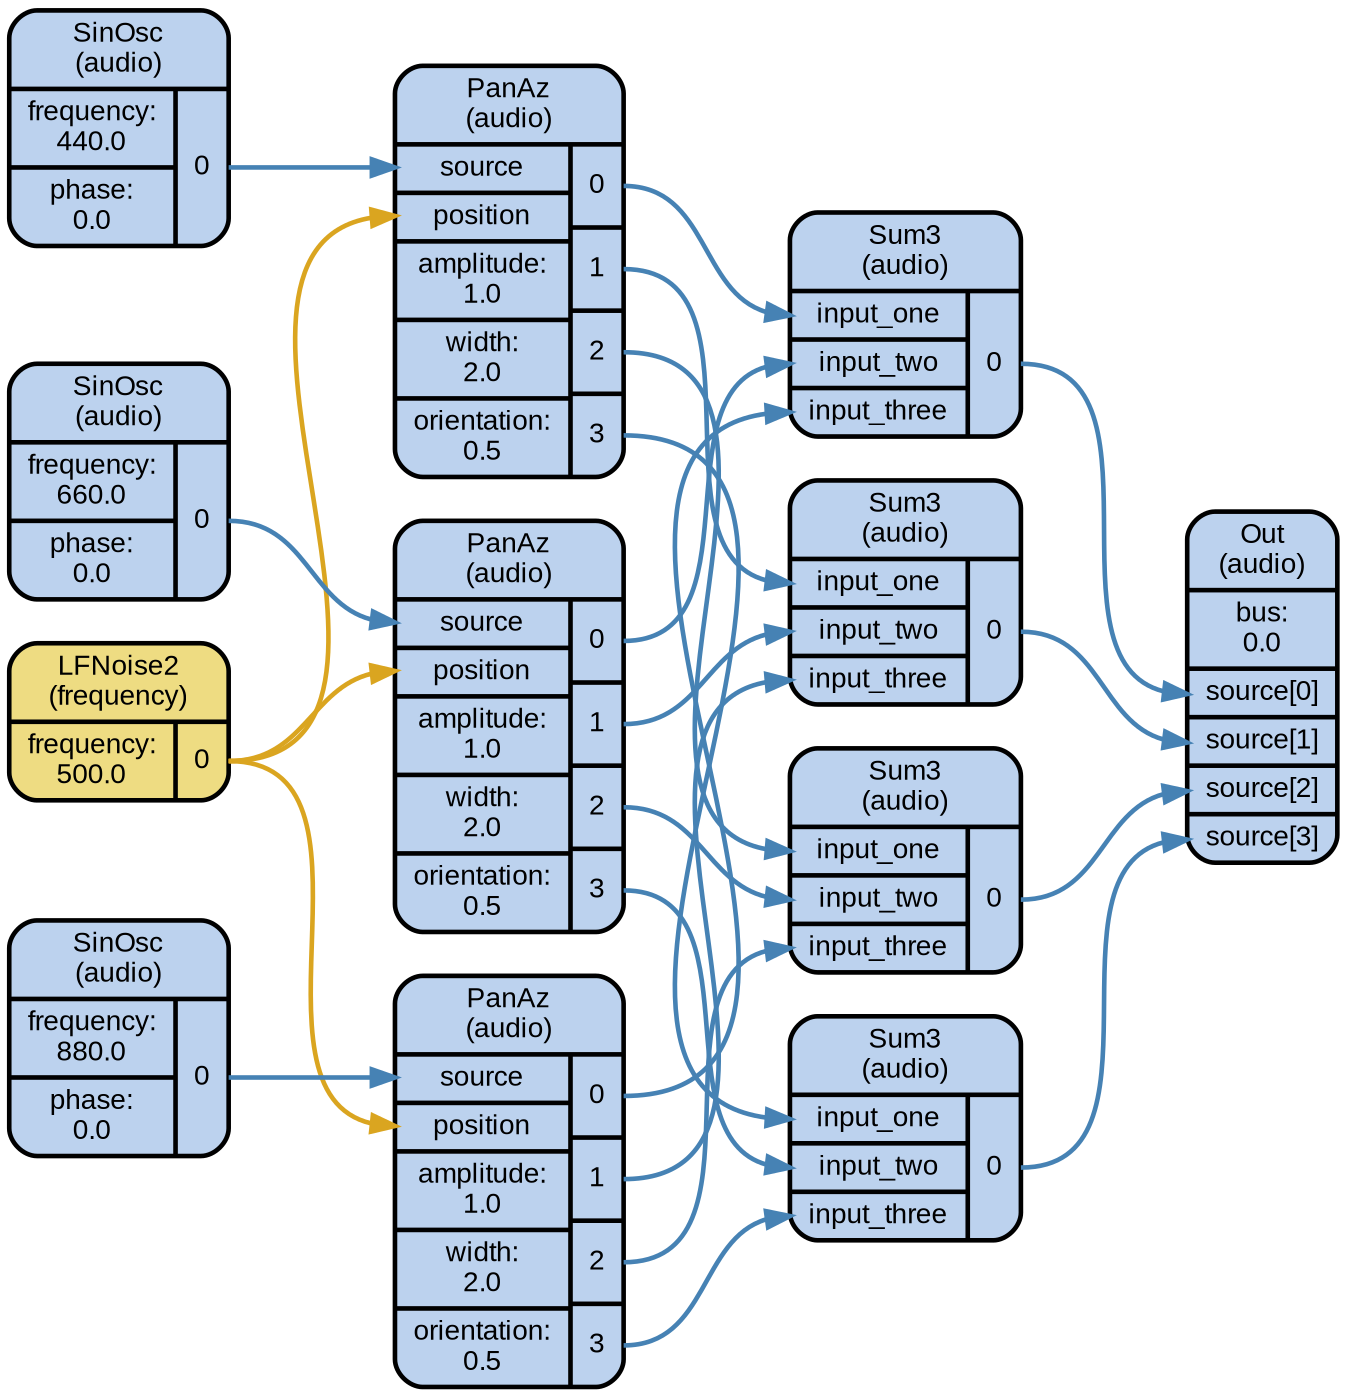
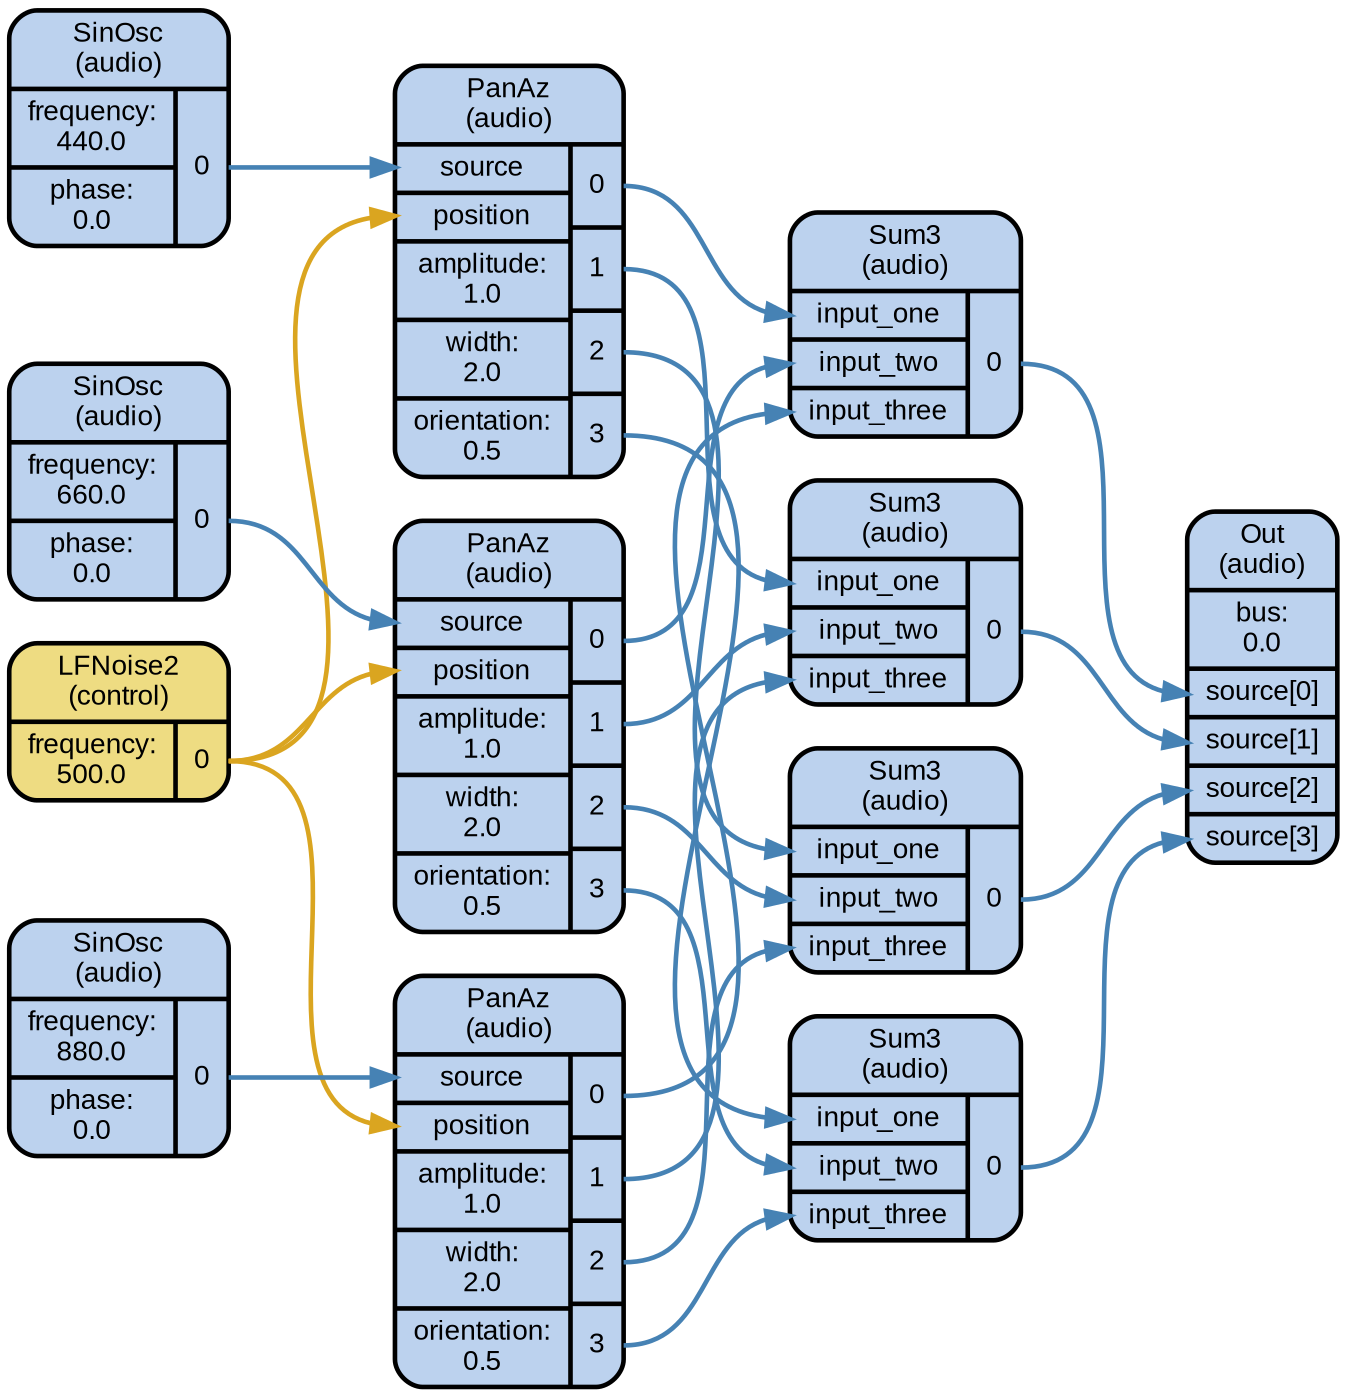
(119, 696) -> (119, 696)
